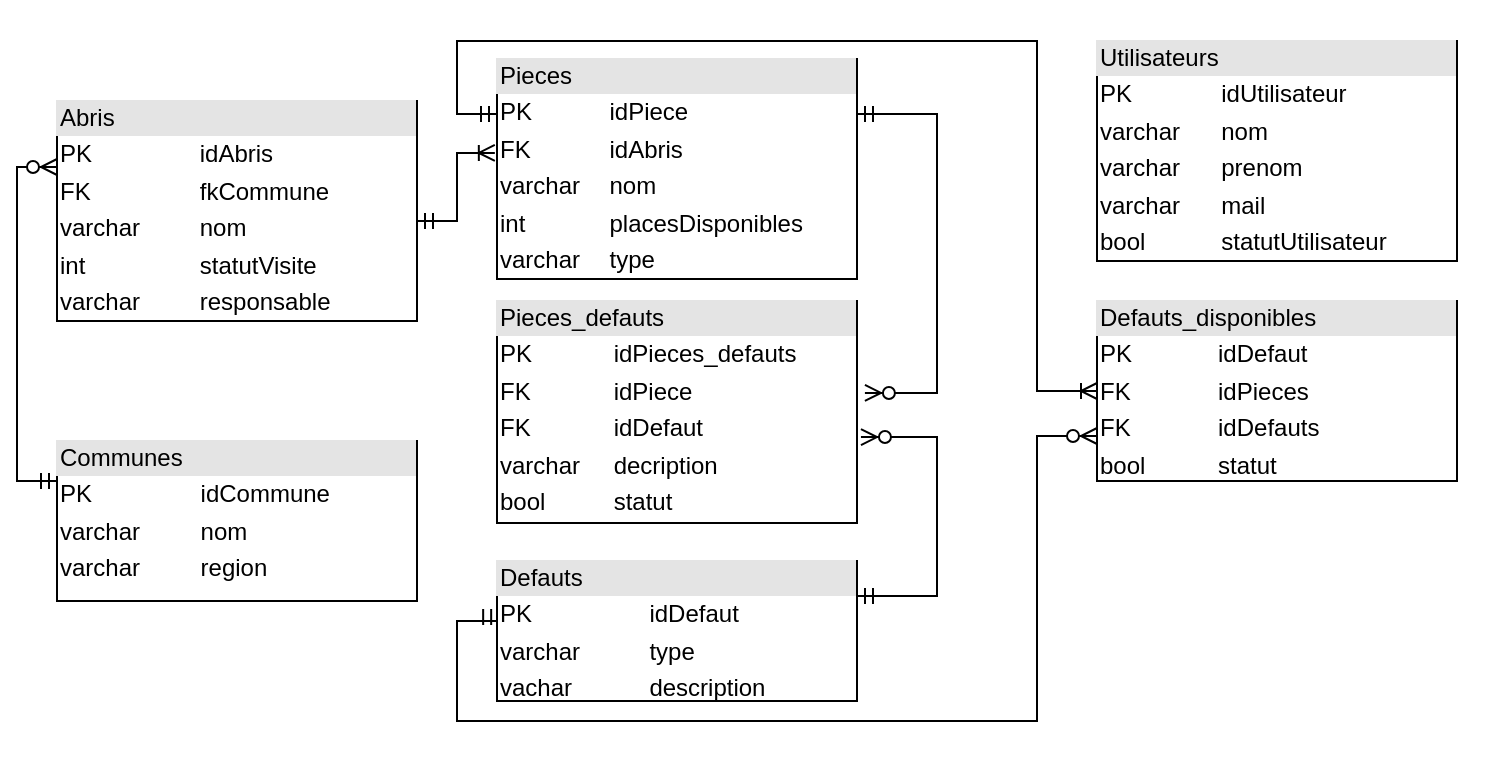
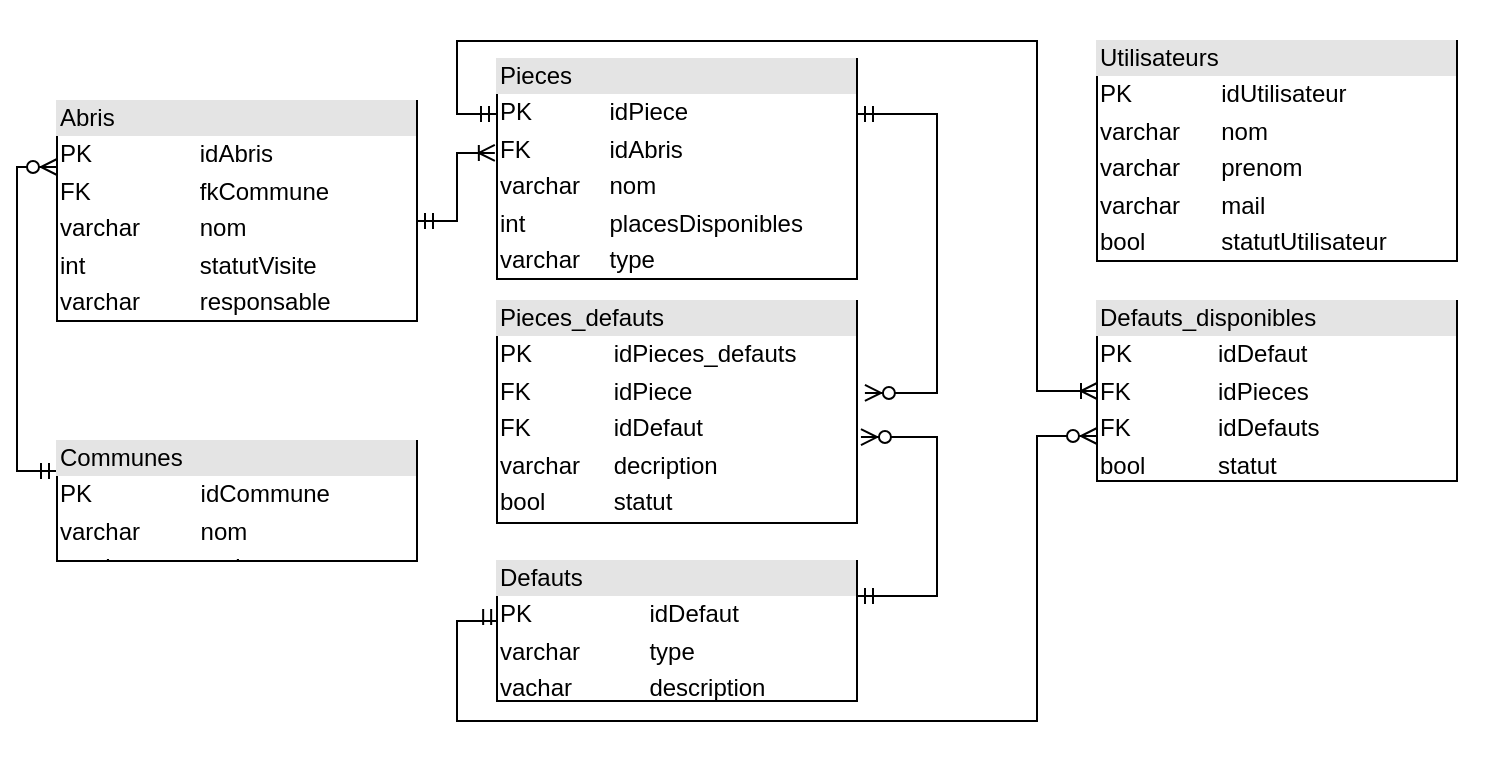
(237, 521) -> (237, 501)
